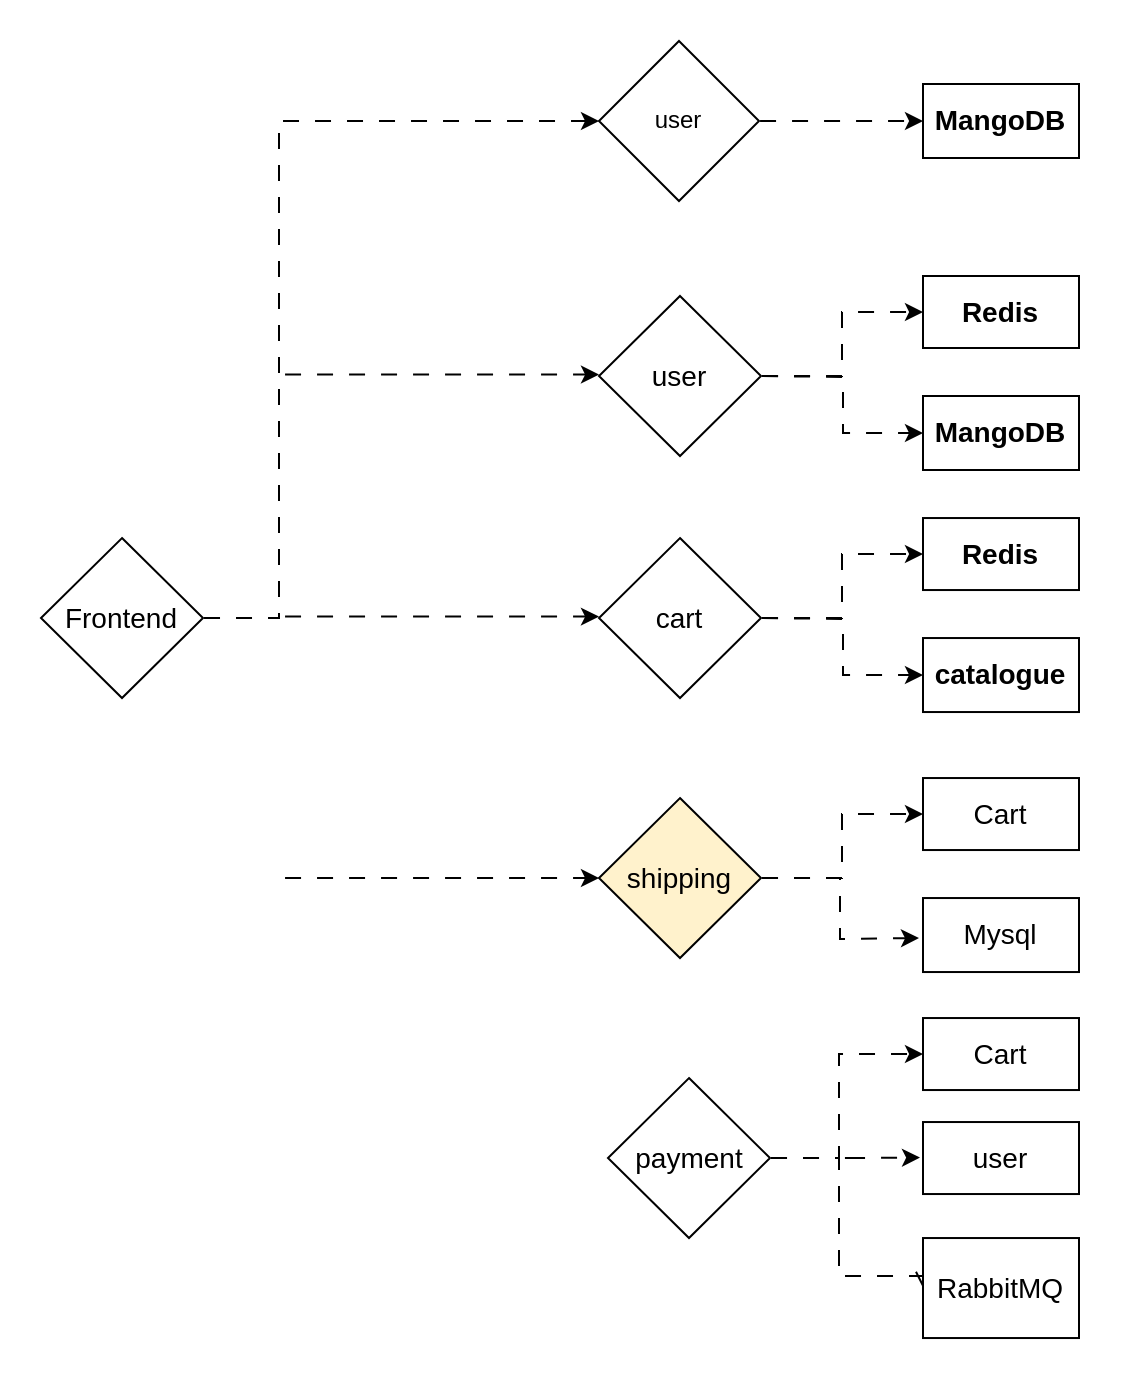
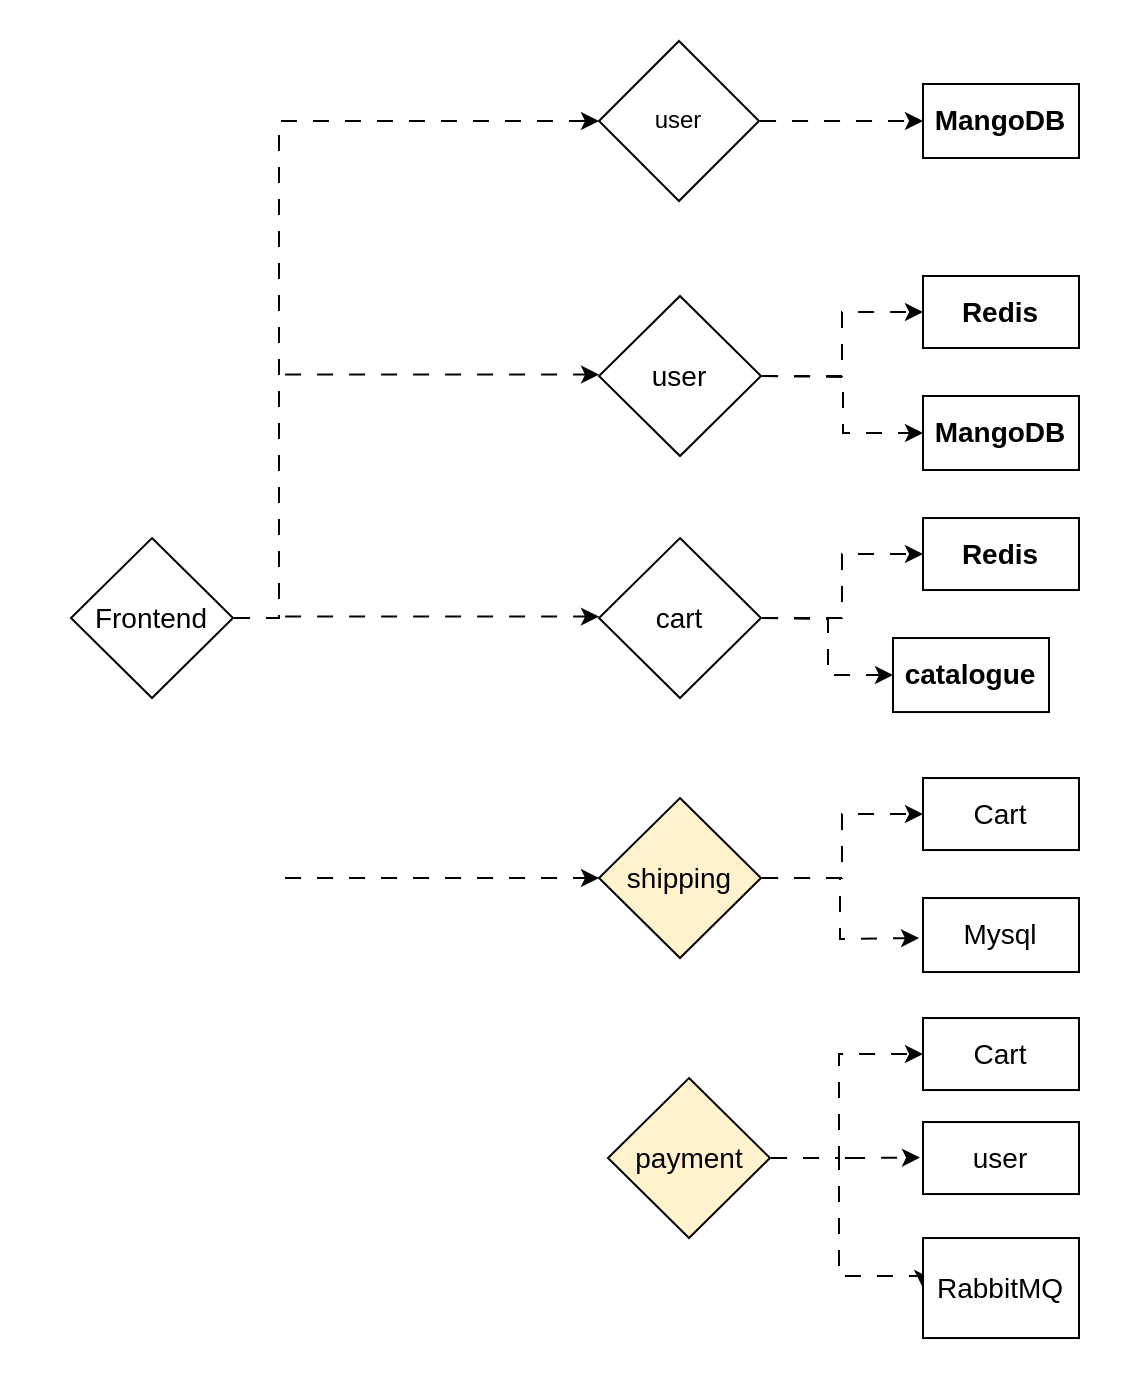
(122, 618) -> (152, 618)
(1001, 675) -> (971, 675)
(689, 1158) -> (689, 1158)
(922, 1276) -> (920, 1276)
